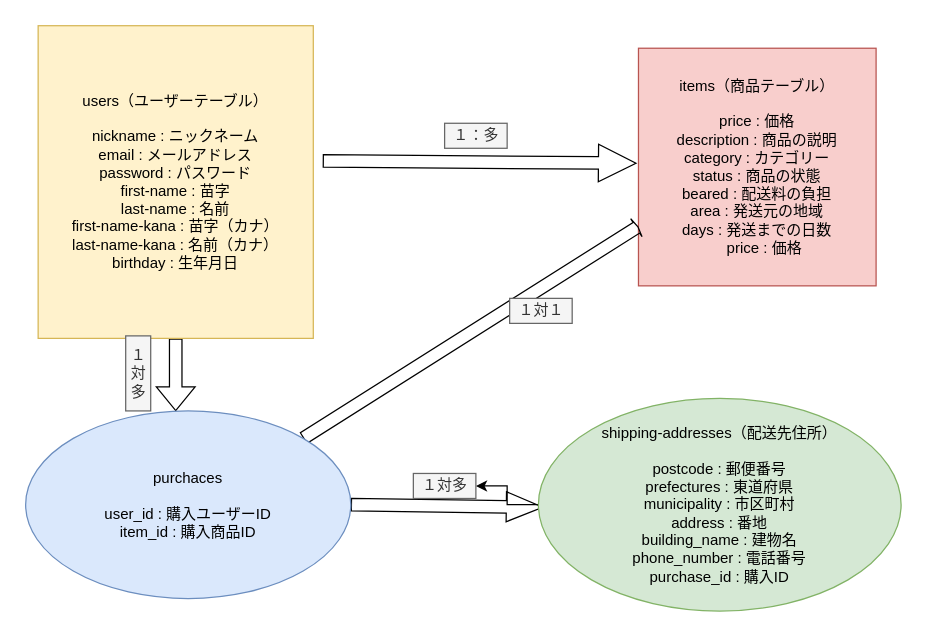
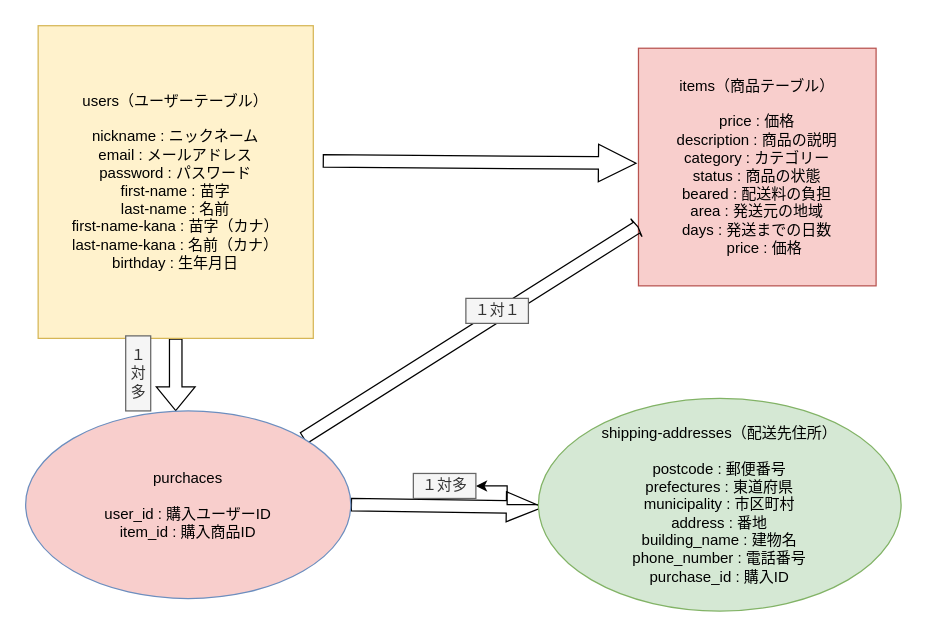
(476, 136) -> none
(541, 311) -> (497, 311)
(188, 504) -> (188, 504)
